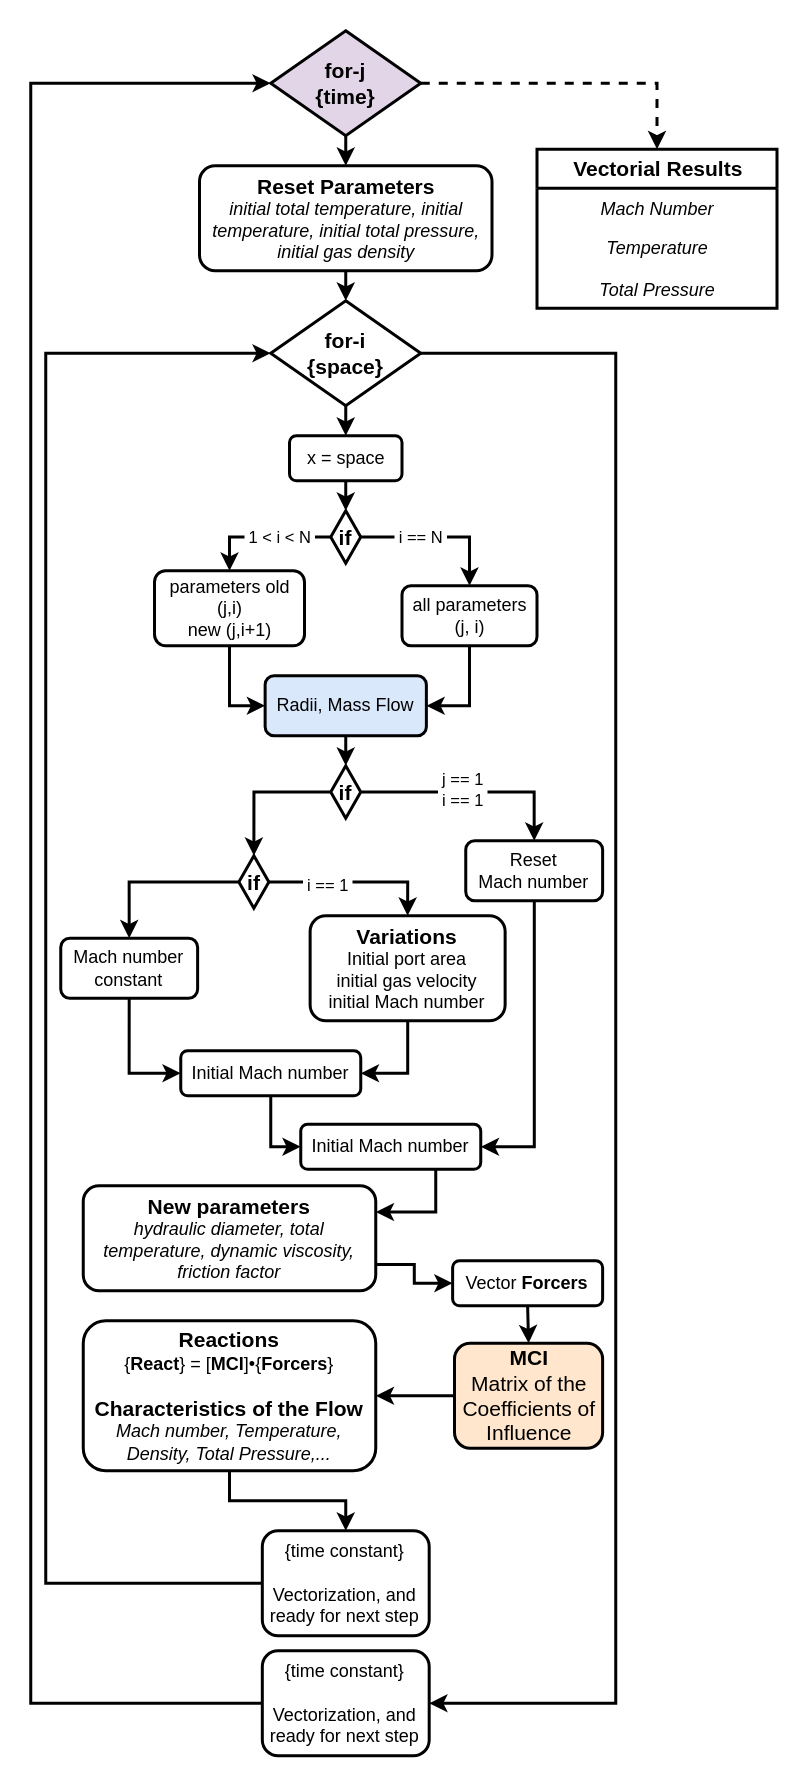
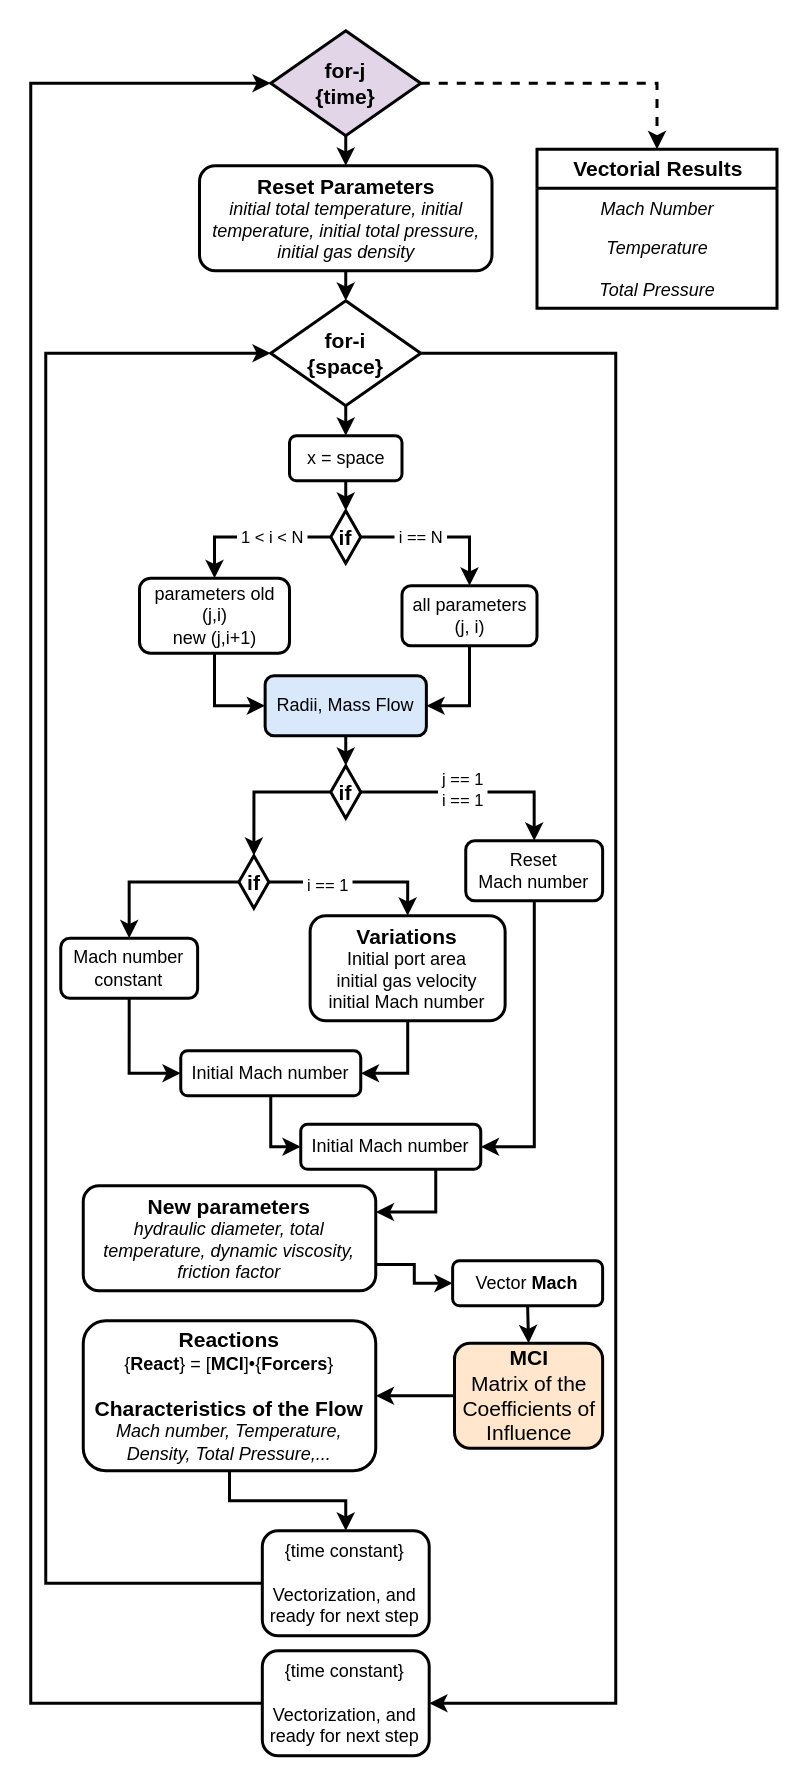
(230, 608) -> (215, 616)
(527, 1283) -> (527, 1283)
